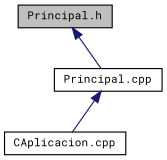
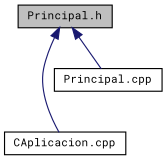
(83, 116) -> (43, 86)
